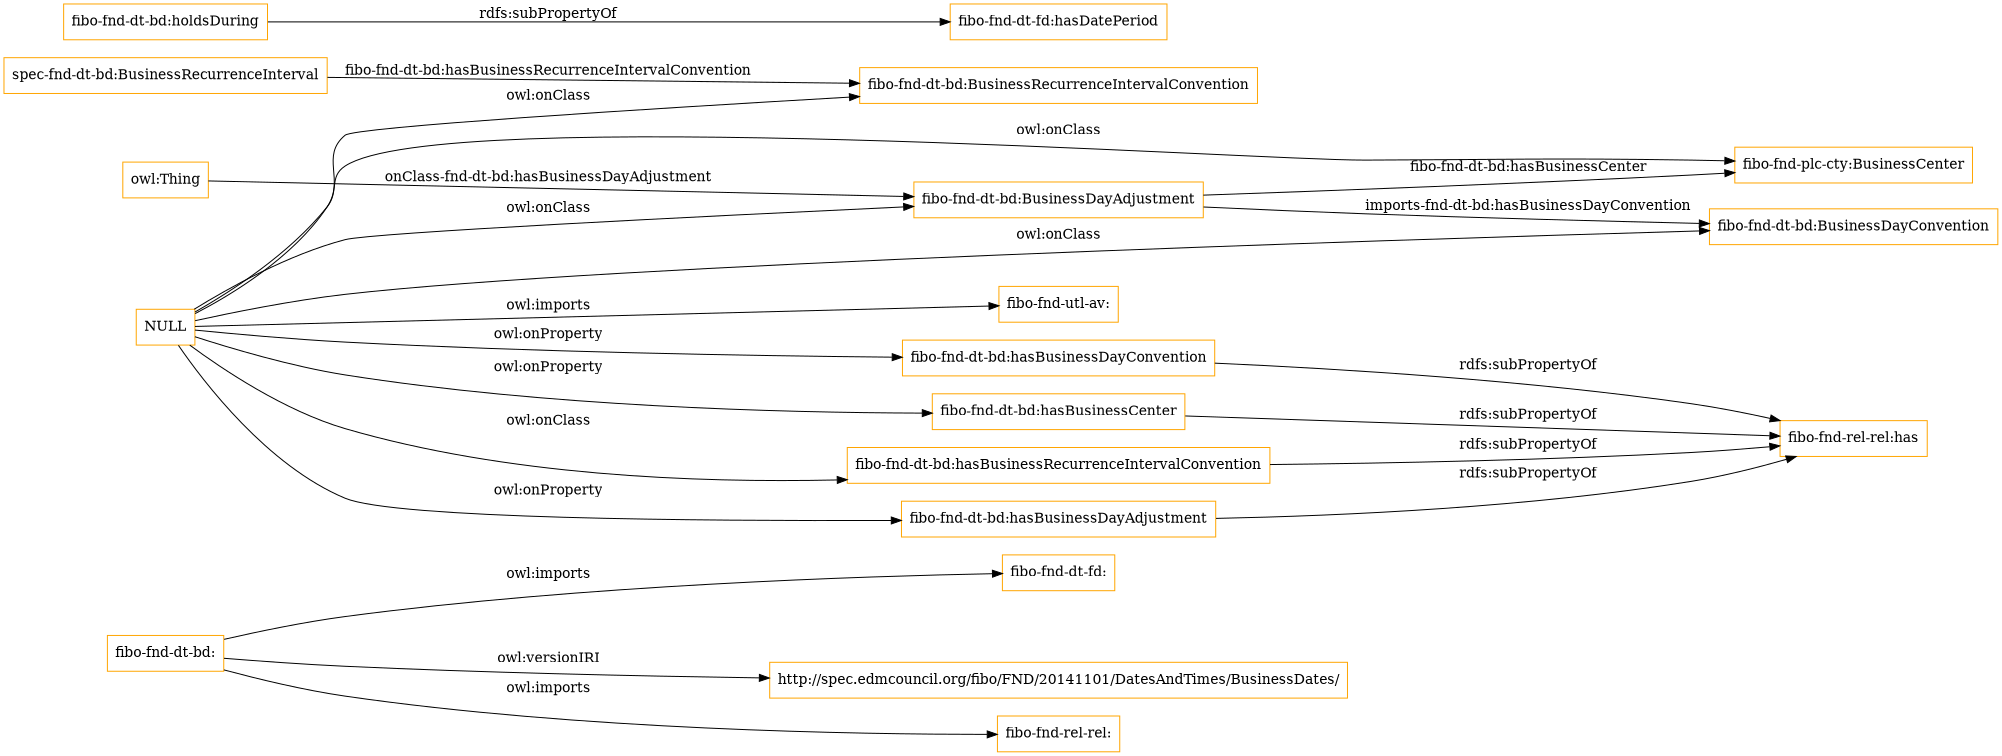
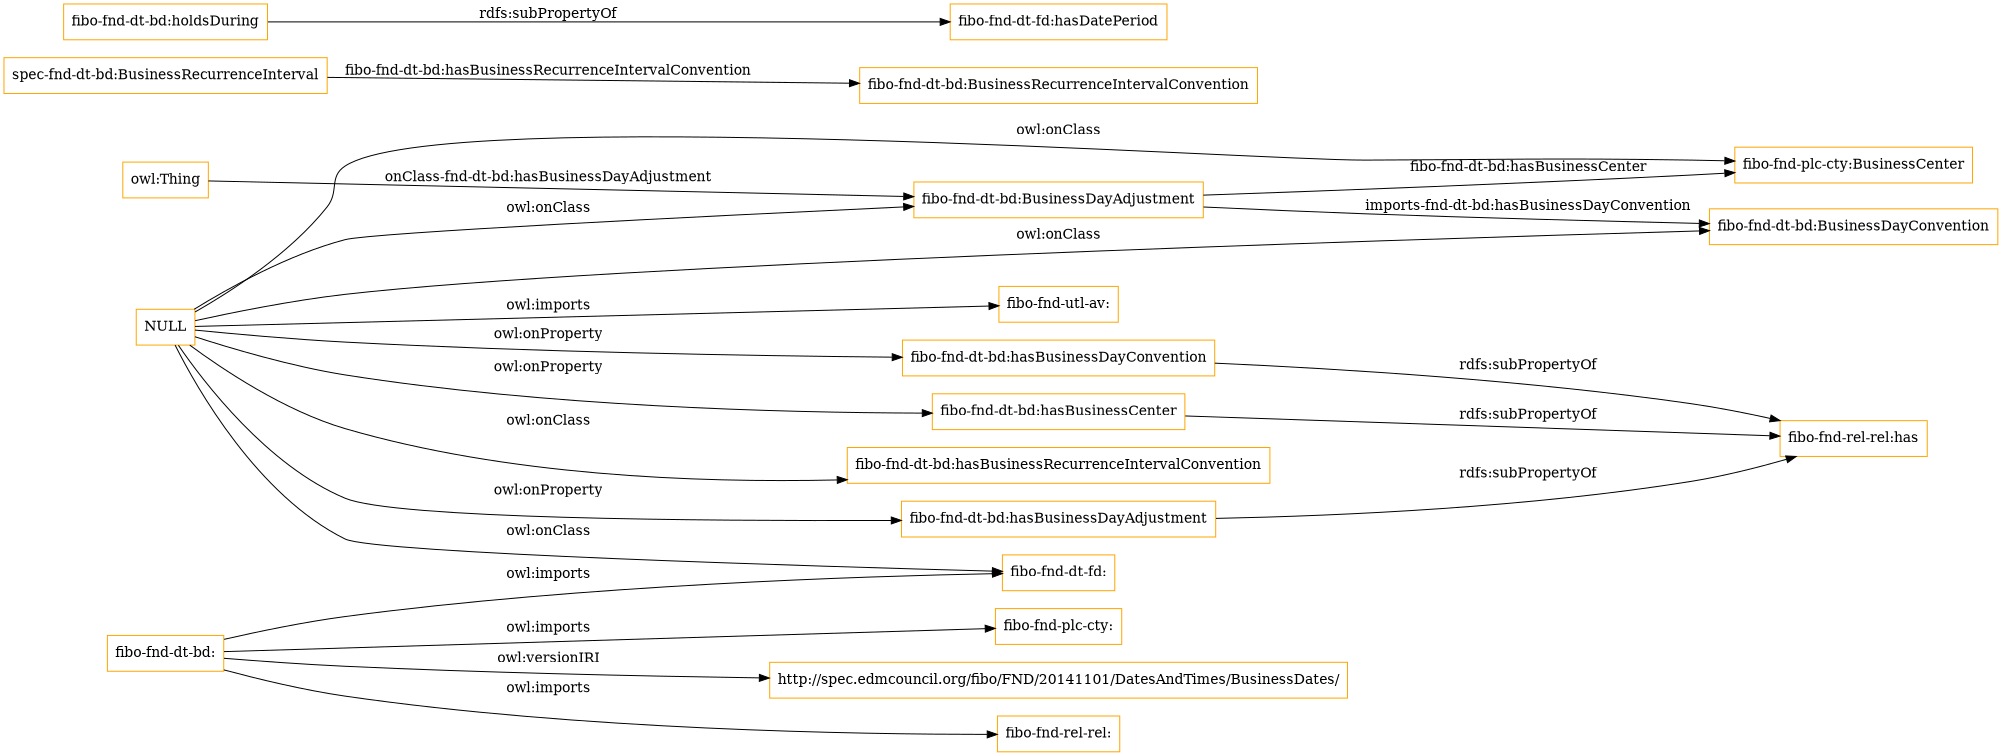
(473, 121) -> (537, 555)
(1520, 459) -> none
none -> (1059, 626)
